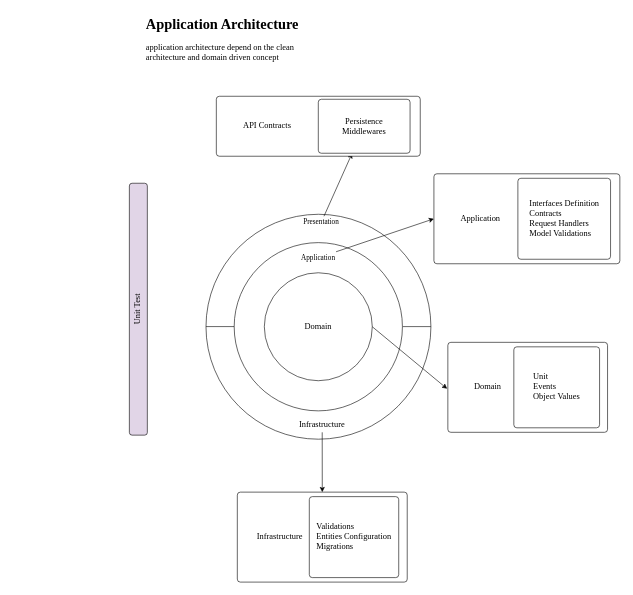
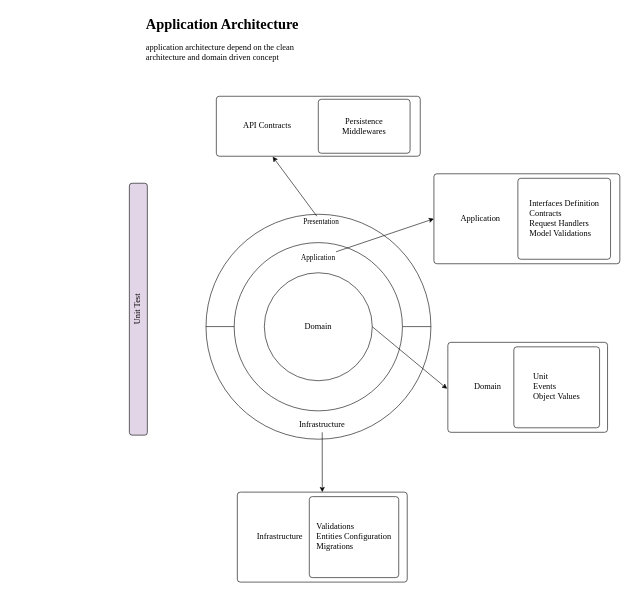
(337, 186) -> (295, 186)
